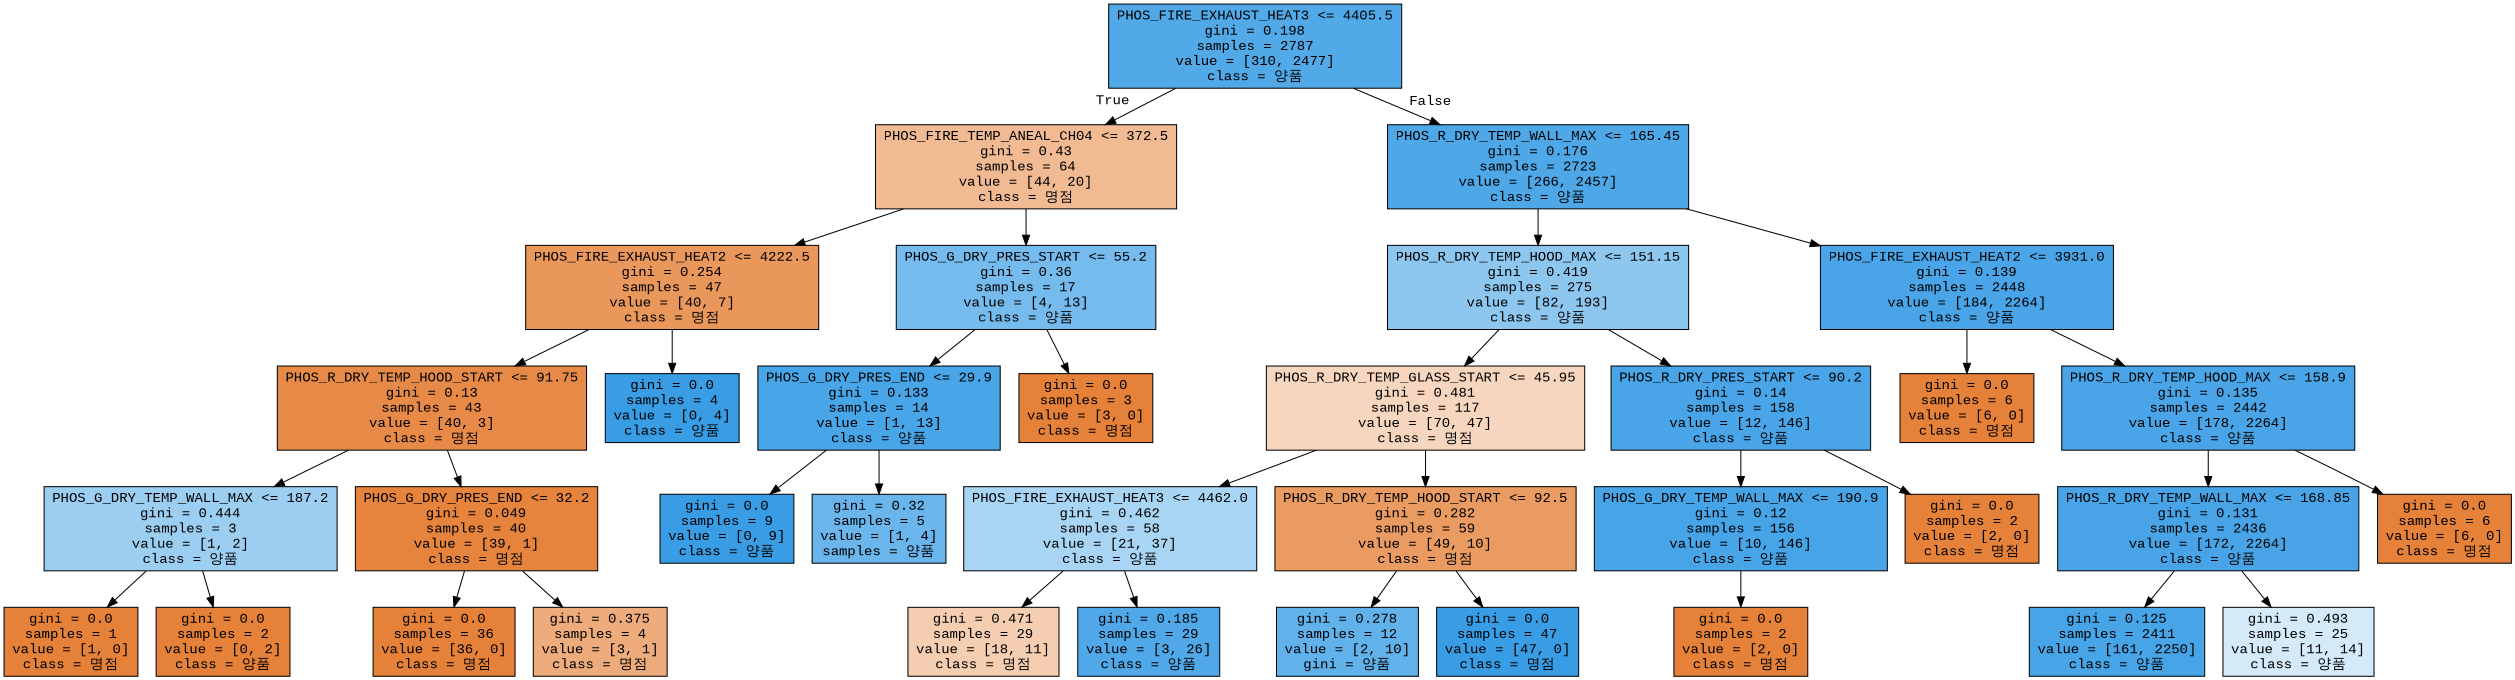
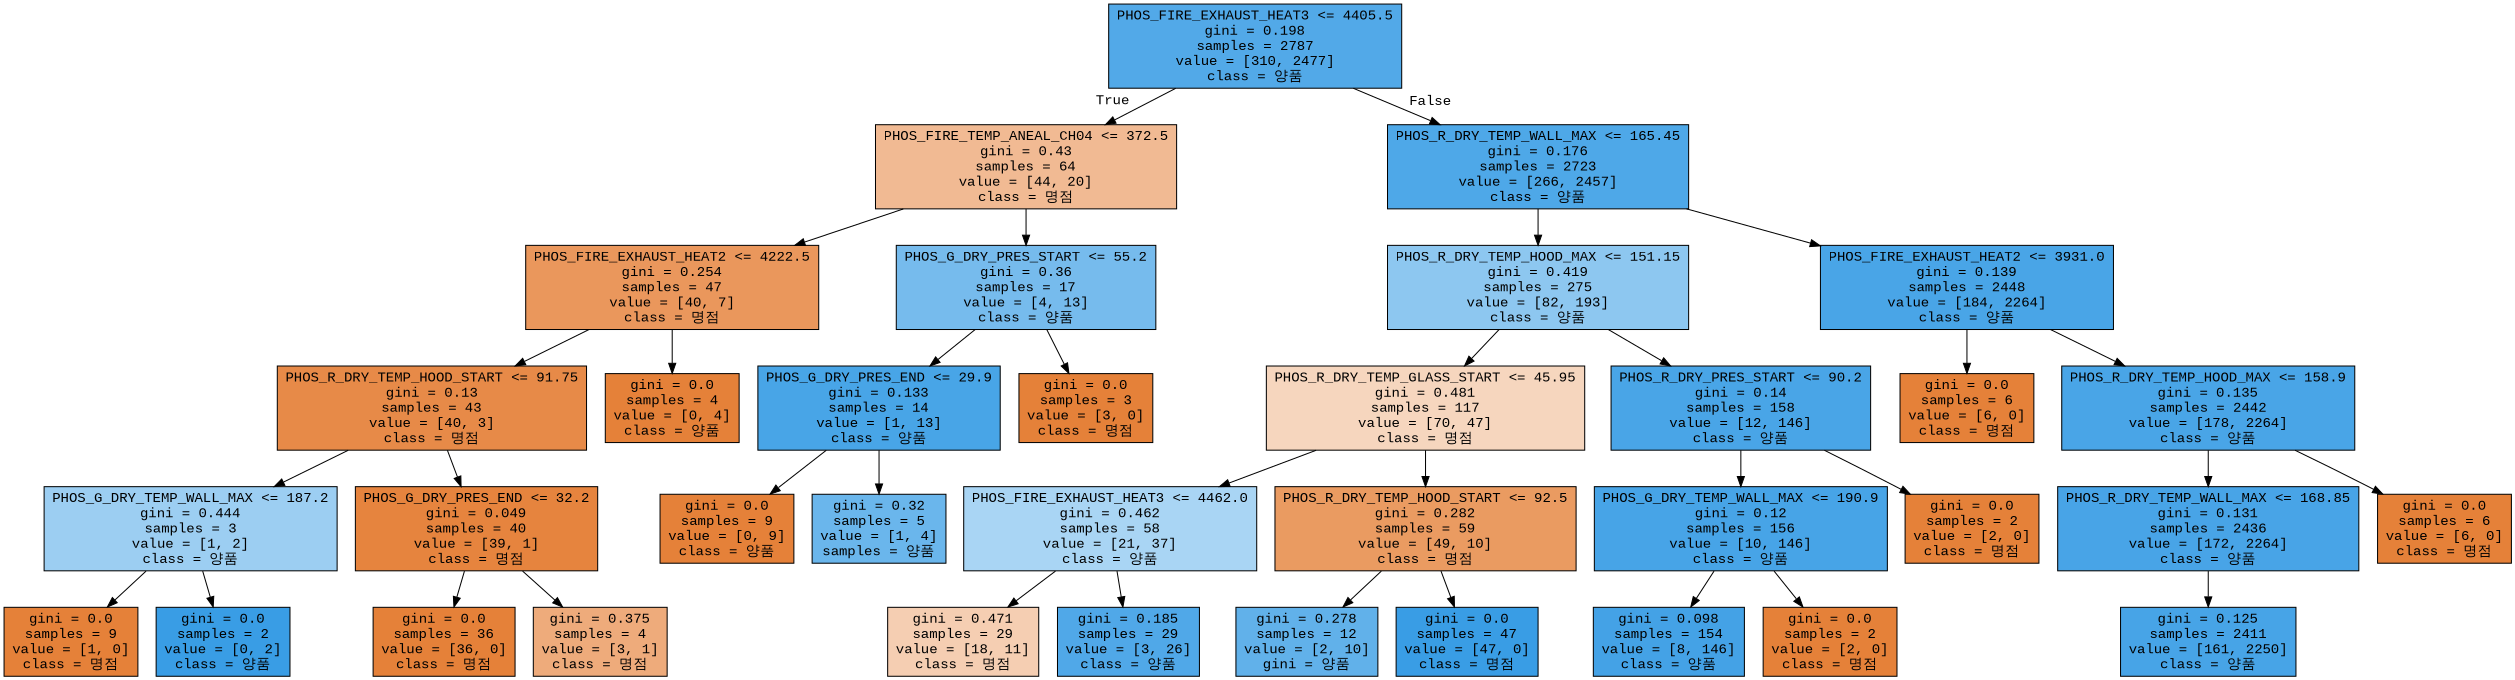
(672, 408) -> (672, 408)
(727, 529) -> (727, 529)
(71, 642) -> (71, 642)
(223, 642) -> (223, 642)
none -> (1669, 642)
(2298, 642) -> none
